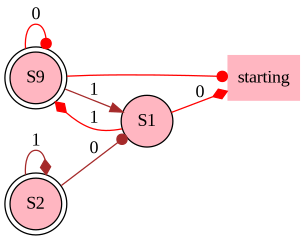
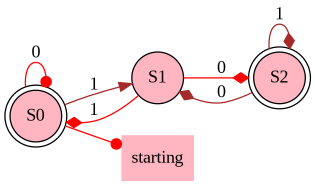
(36, 78) -> (36, 116)
(192, 105) -> (208, 78)
(90, 164) -> (224, 102)
